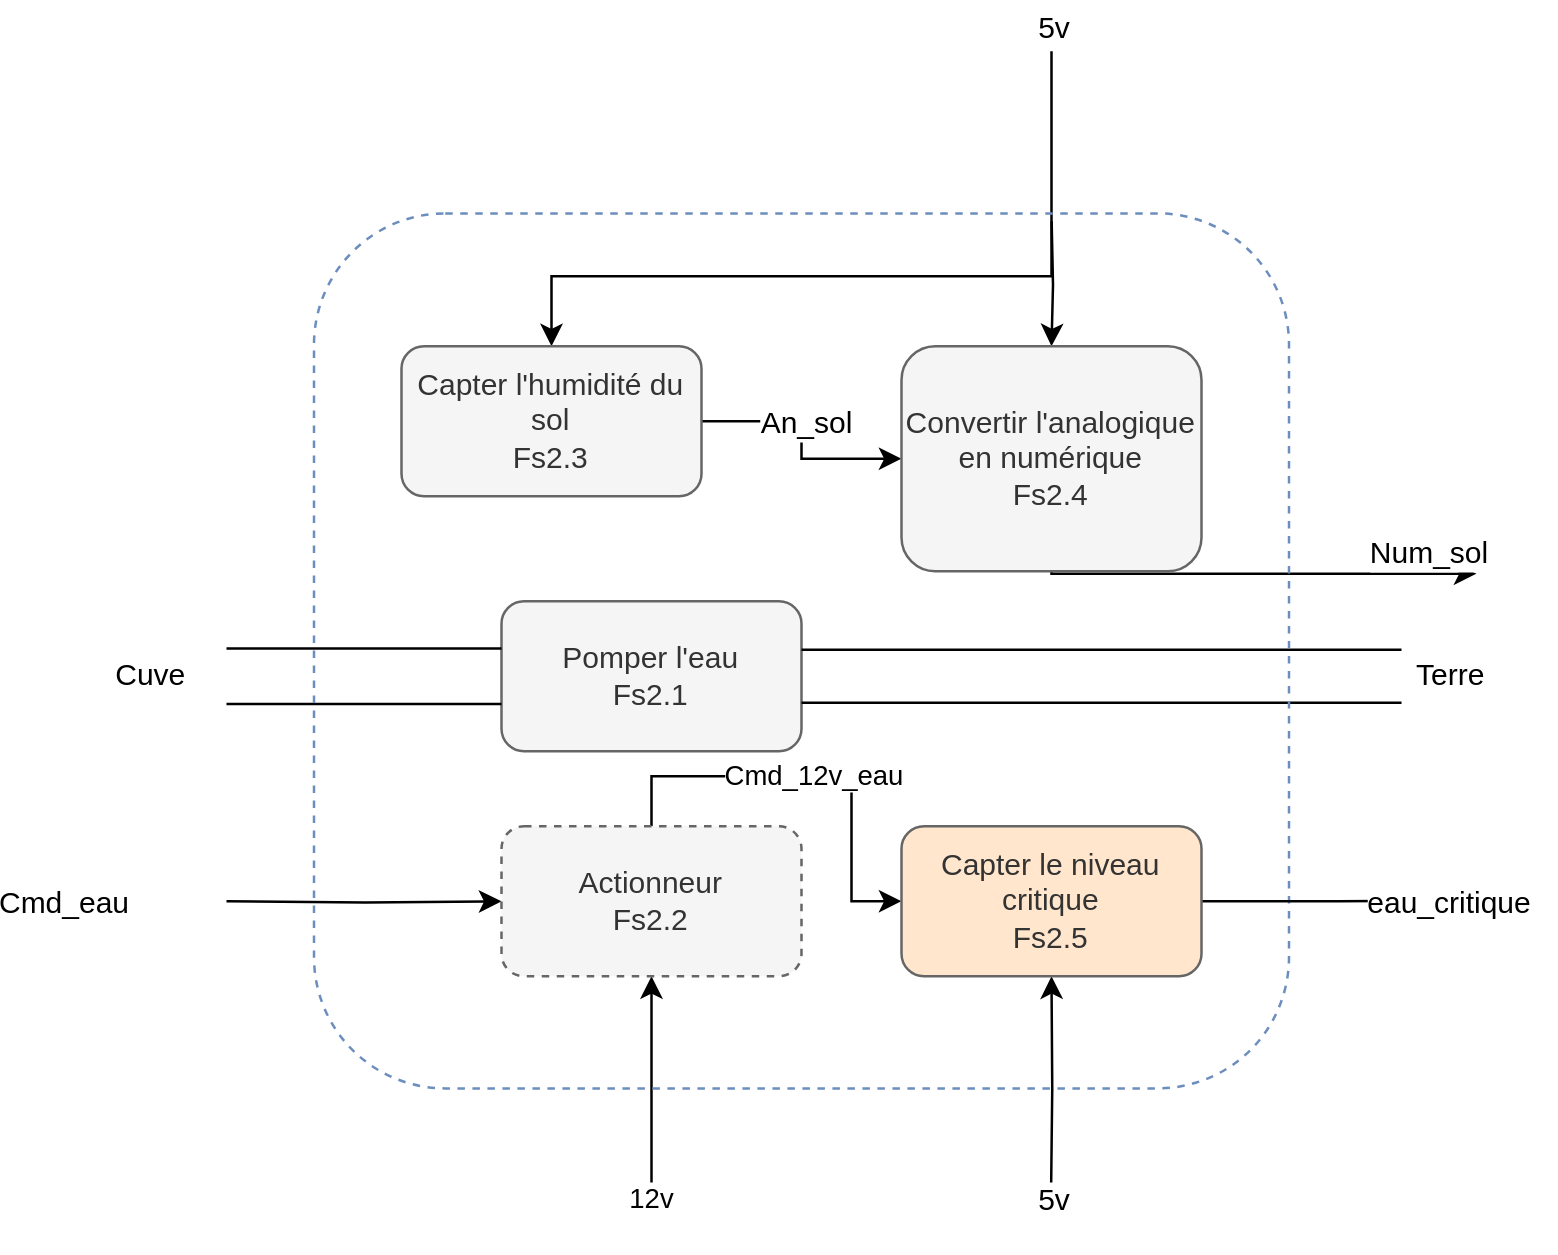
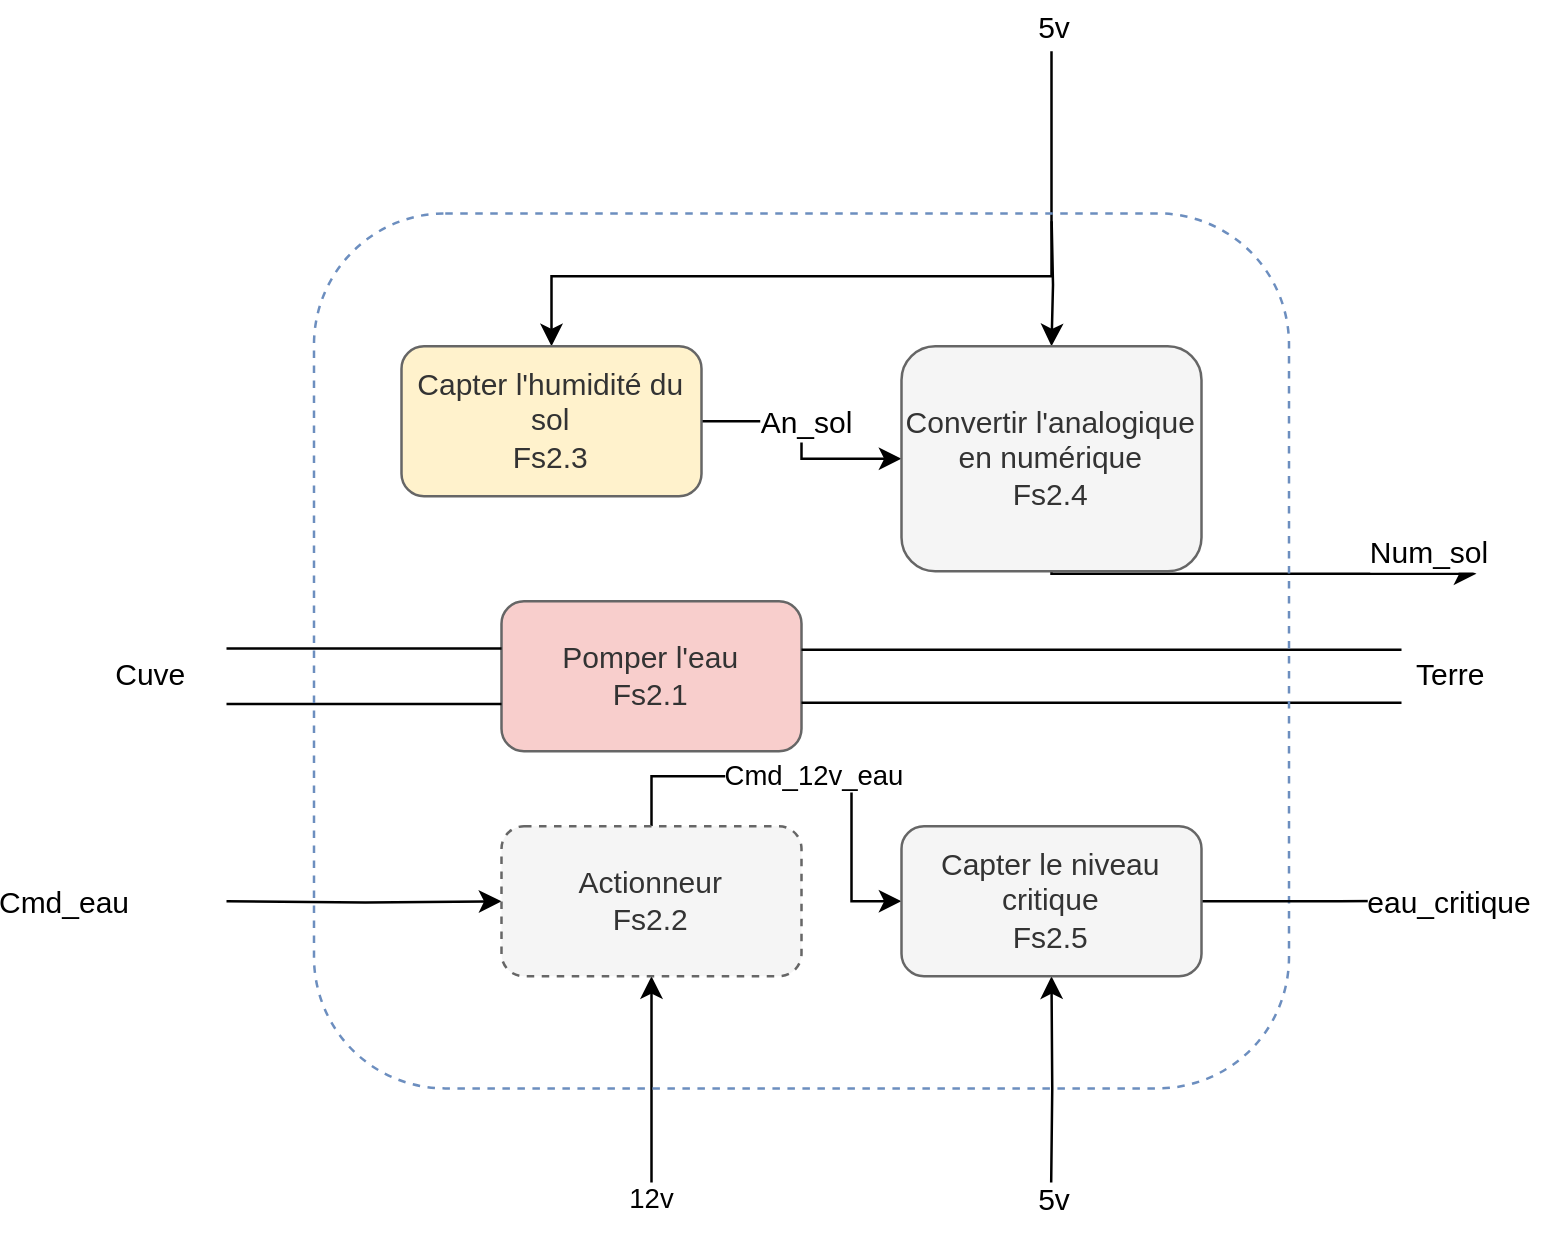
(551, 421) -> (551, 421)
(651, 676) -> (651, 676)
(1051, 901) -> (1051, 901)
